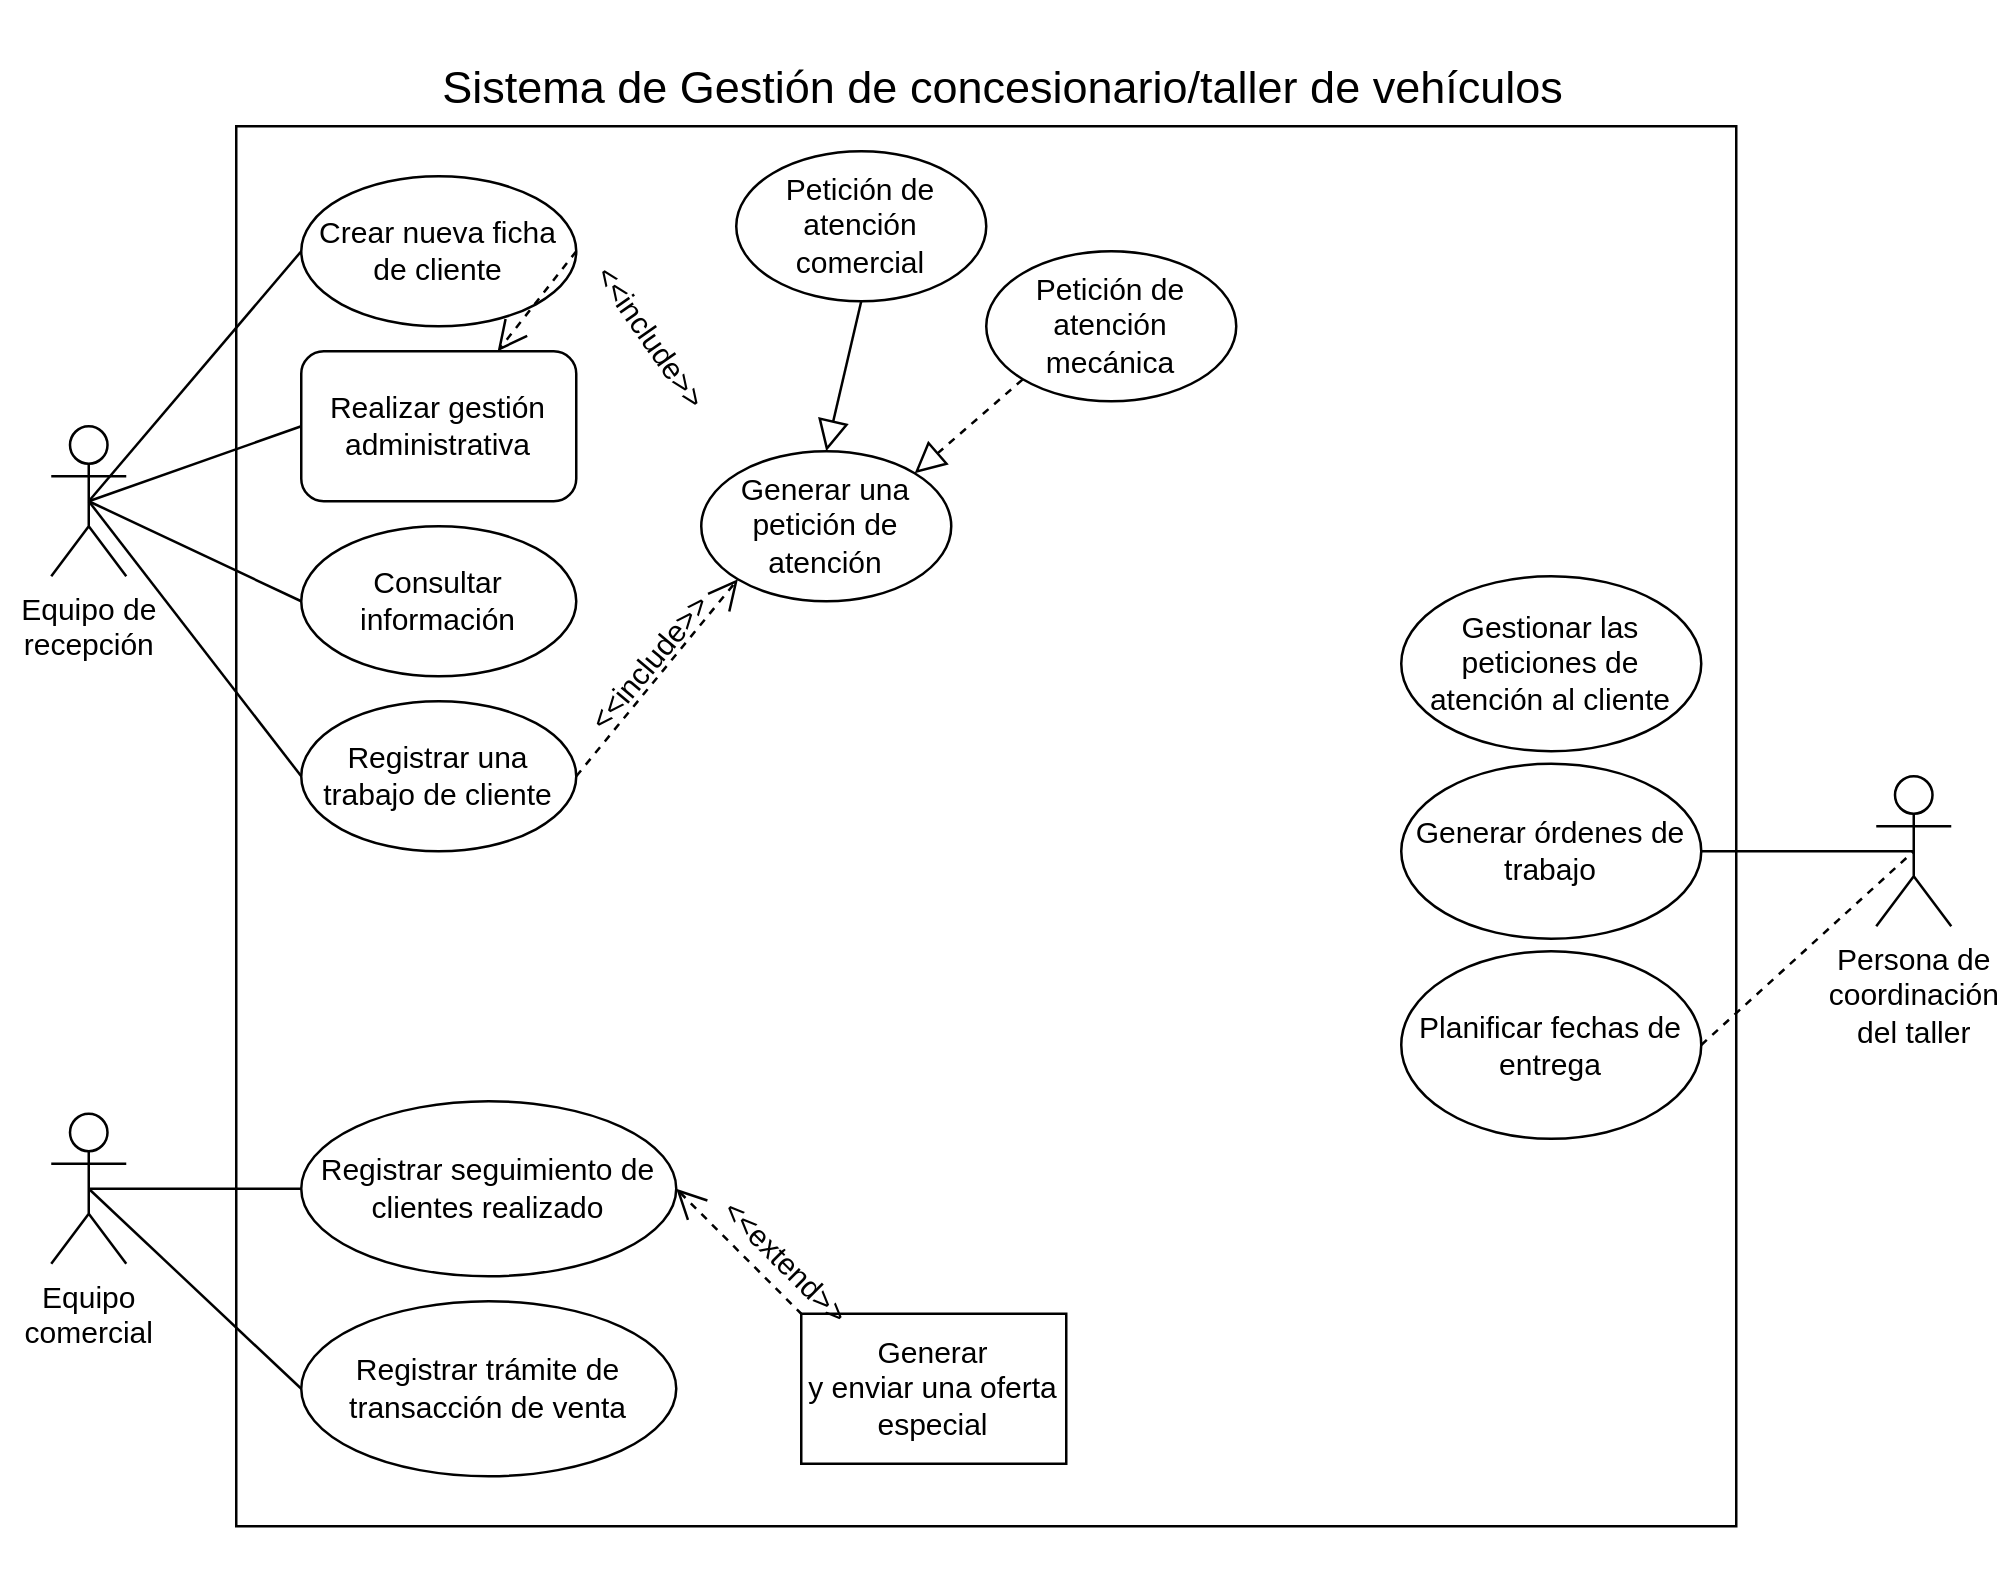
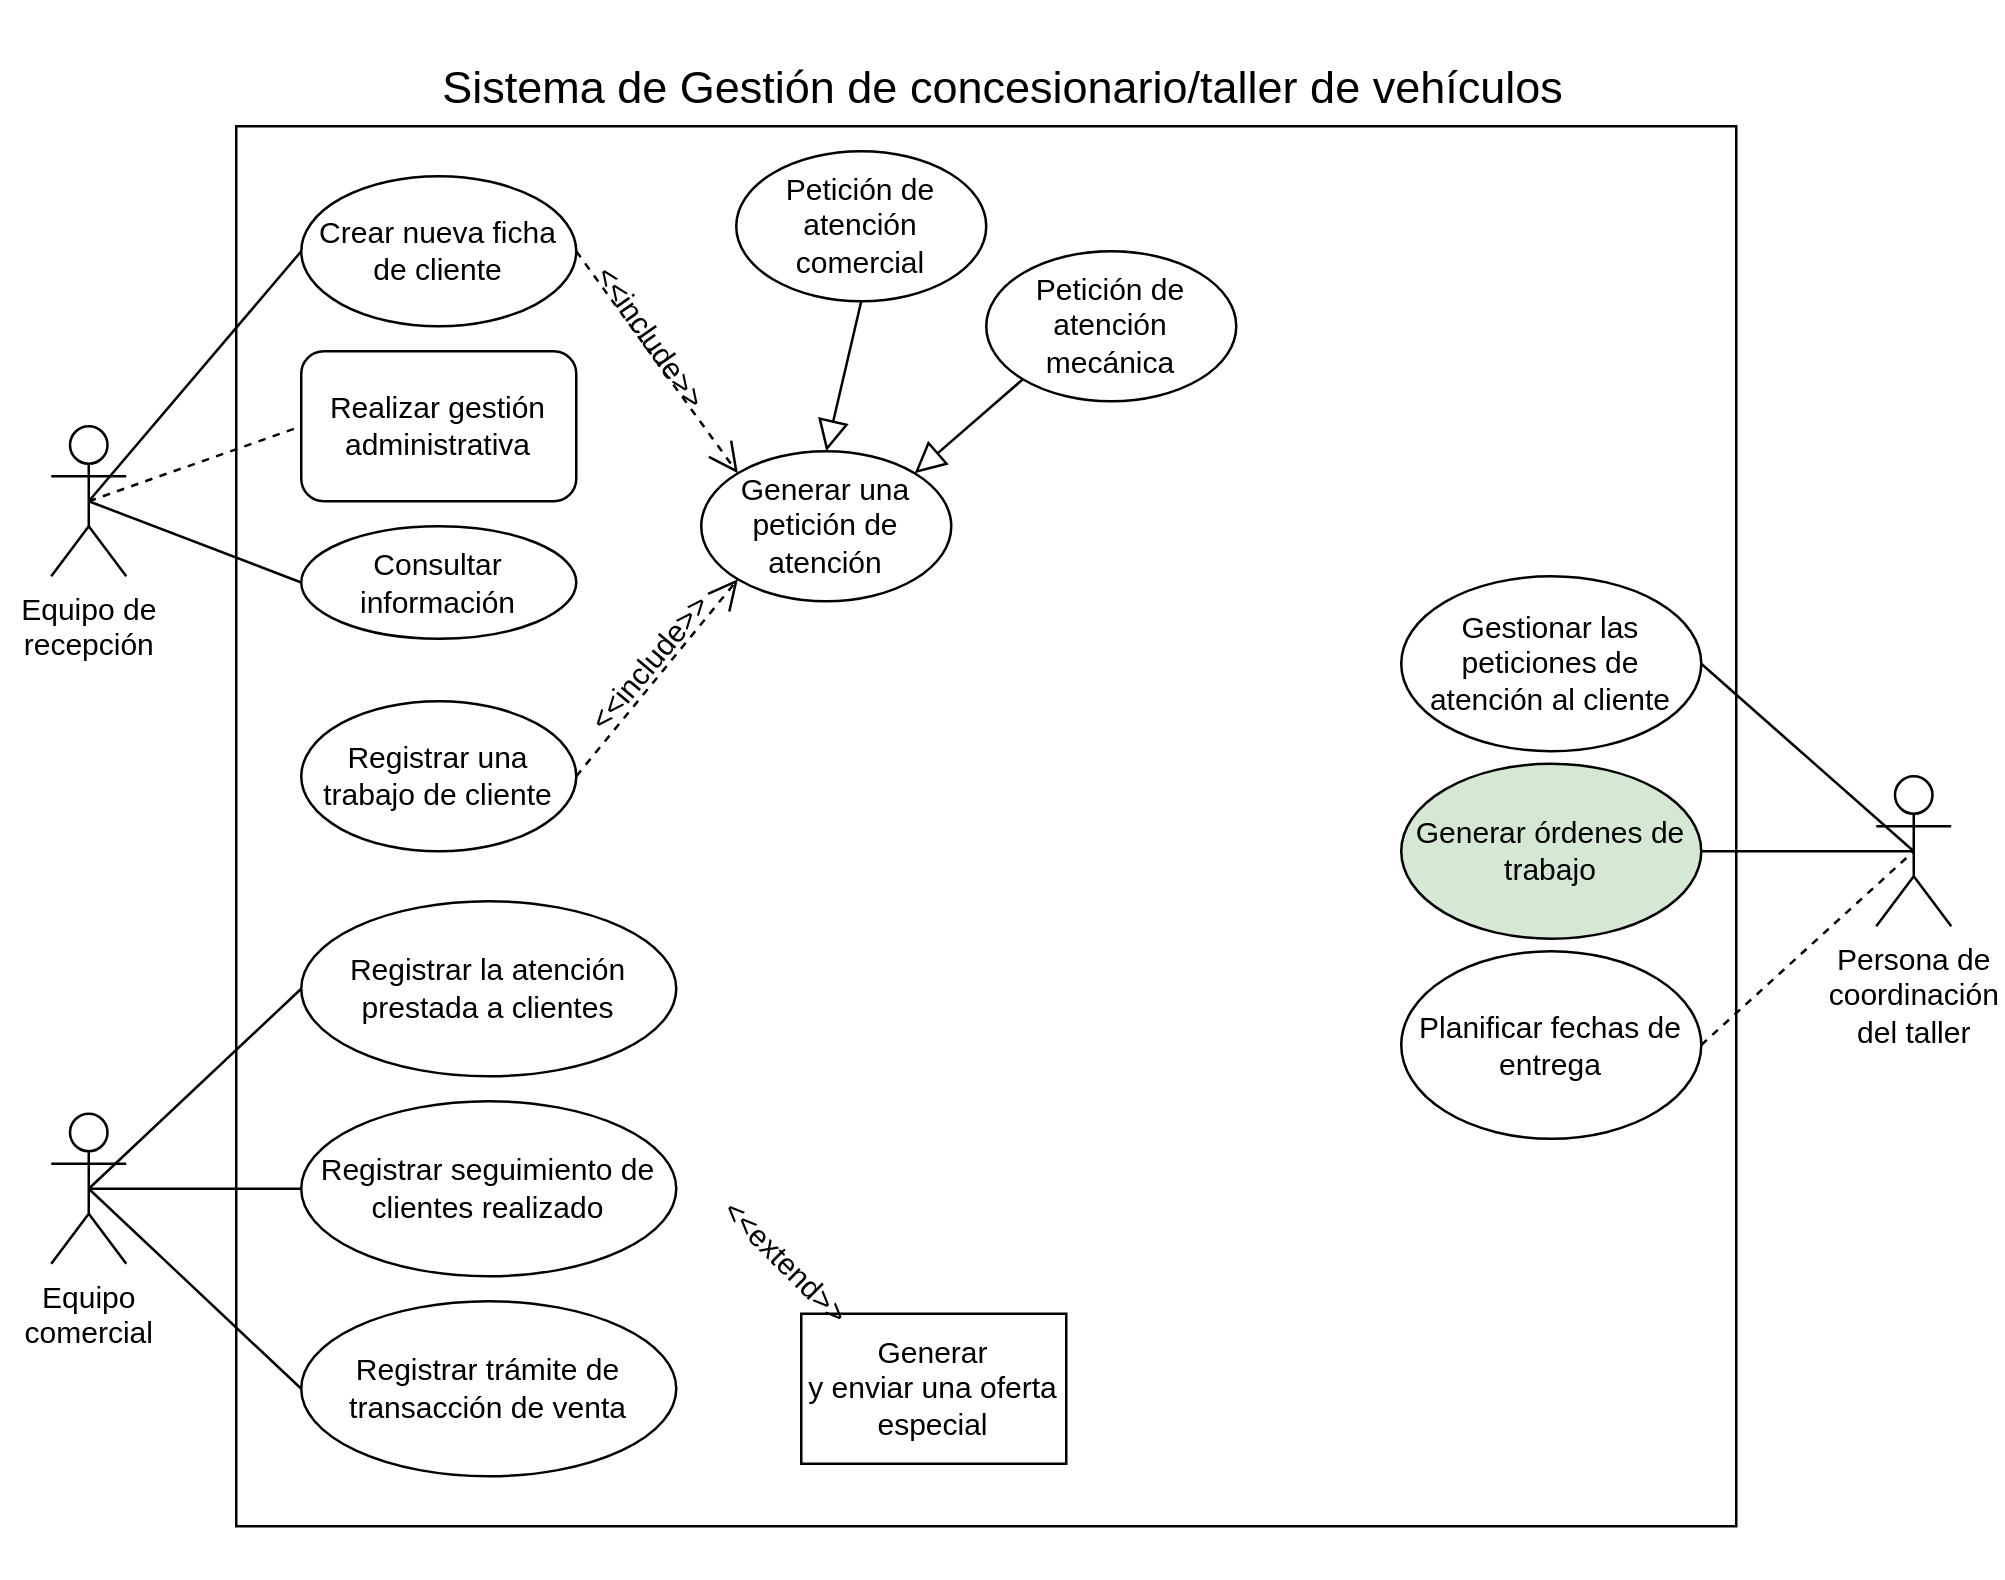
(539, 299) -> (655, 360)
(979, 417) -> (979, 417)
(212, 458) -> (212, 458)
(439, 601) -> (439, 583)
(201, 646) -> none
none -> (1791, 743)
(1551, 851) -> (1551, 851)
none -> (489, 989)
none -> (211, 1074)
(740, 1252) -> none
